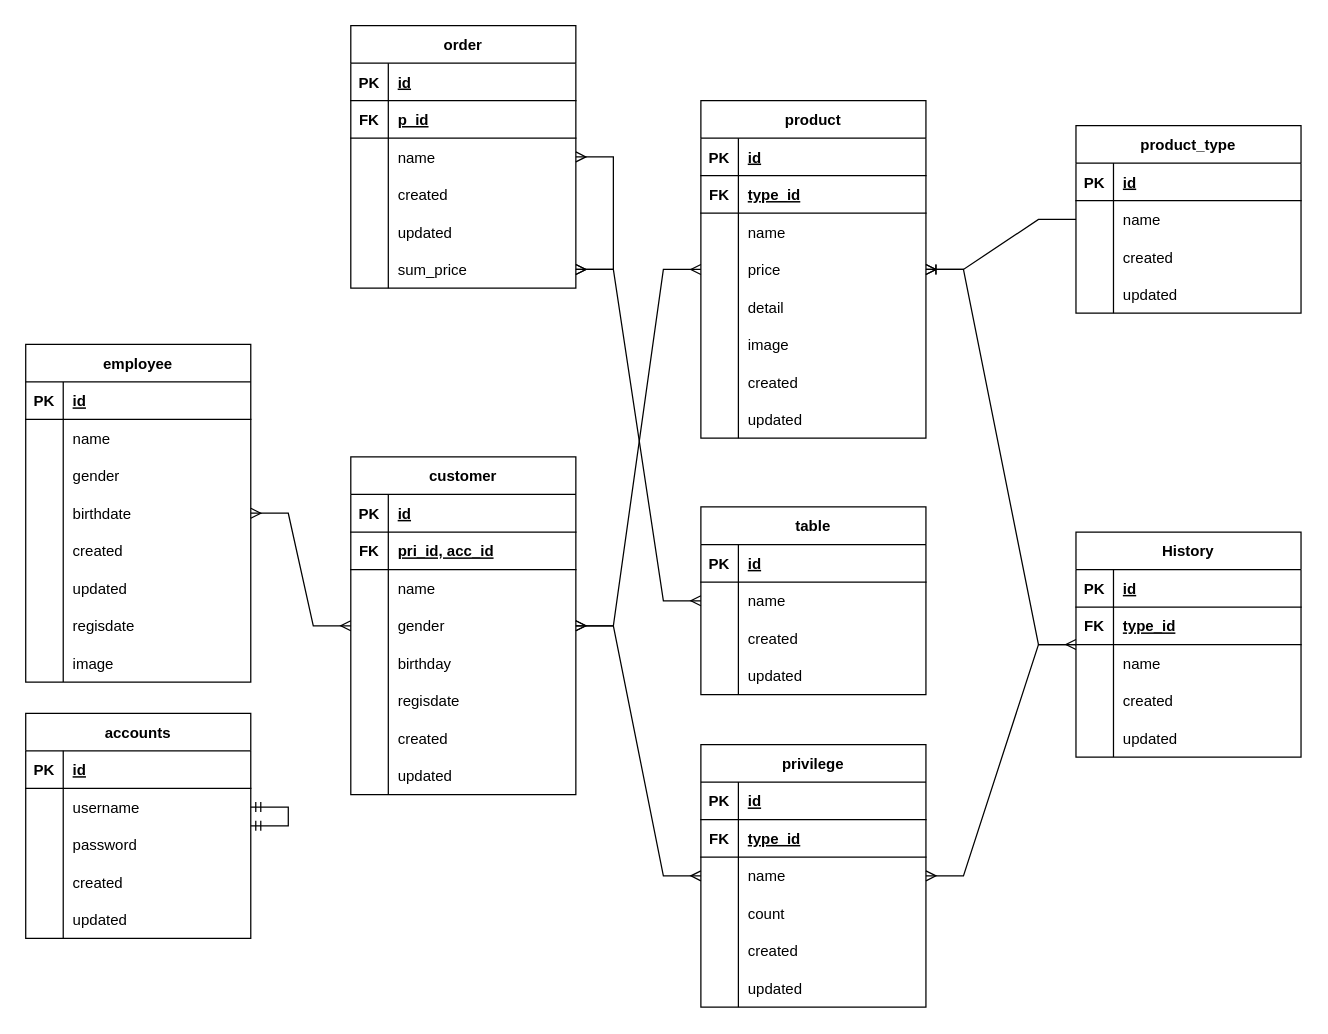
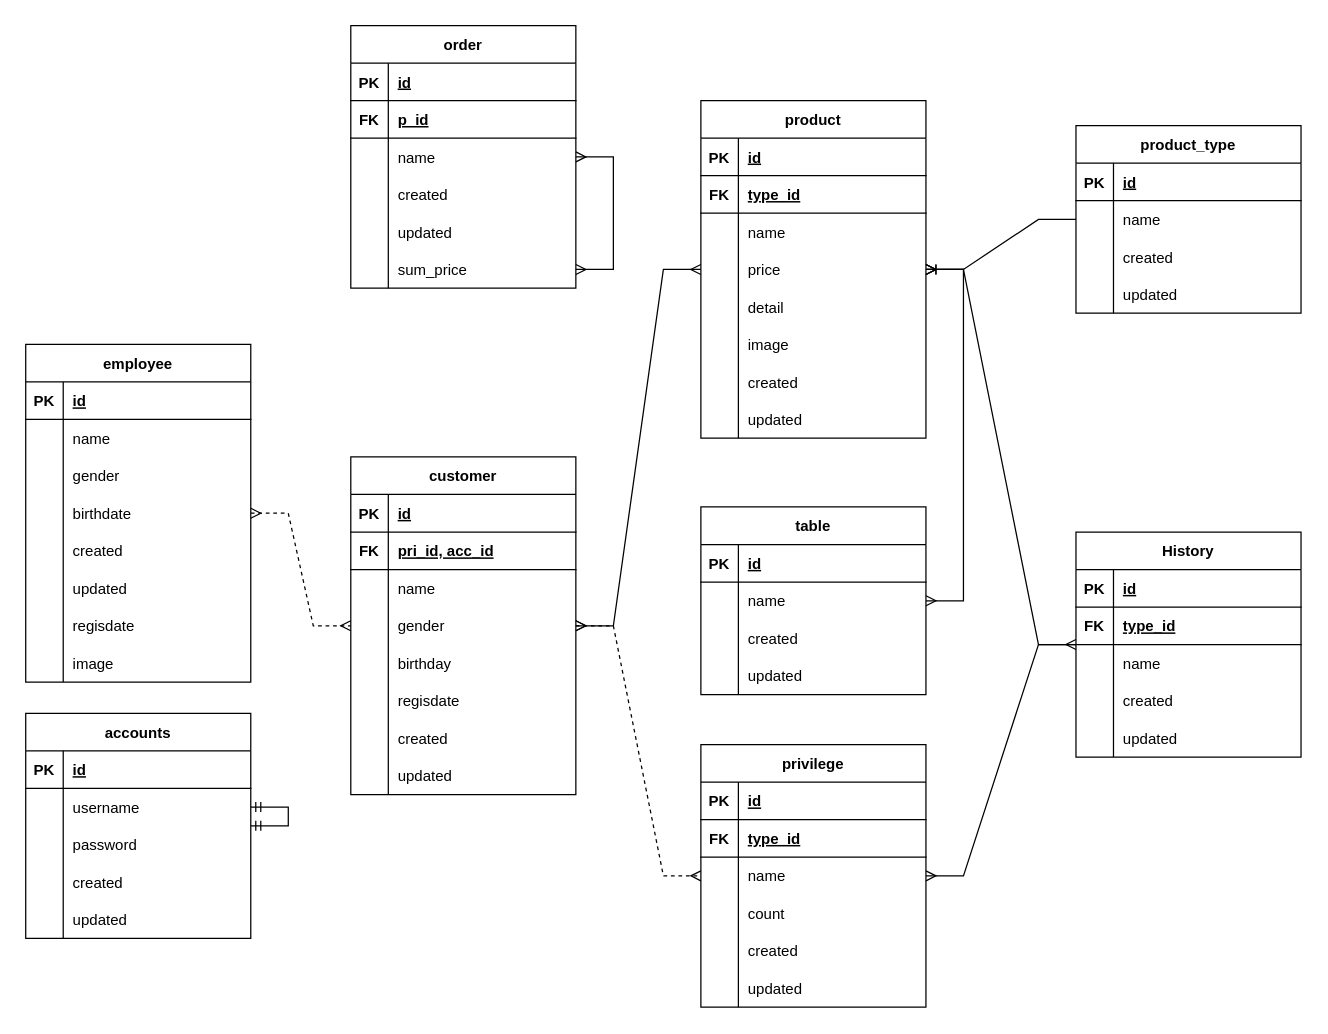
(654, 539) -> (963, 460)
(301, 569) -> (301, 569)
(642, 768) -> (642, 768)
